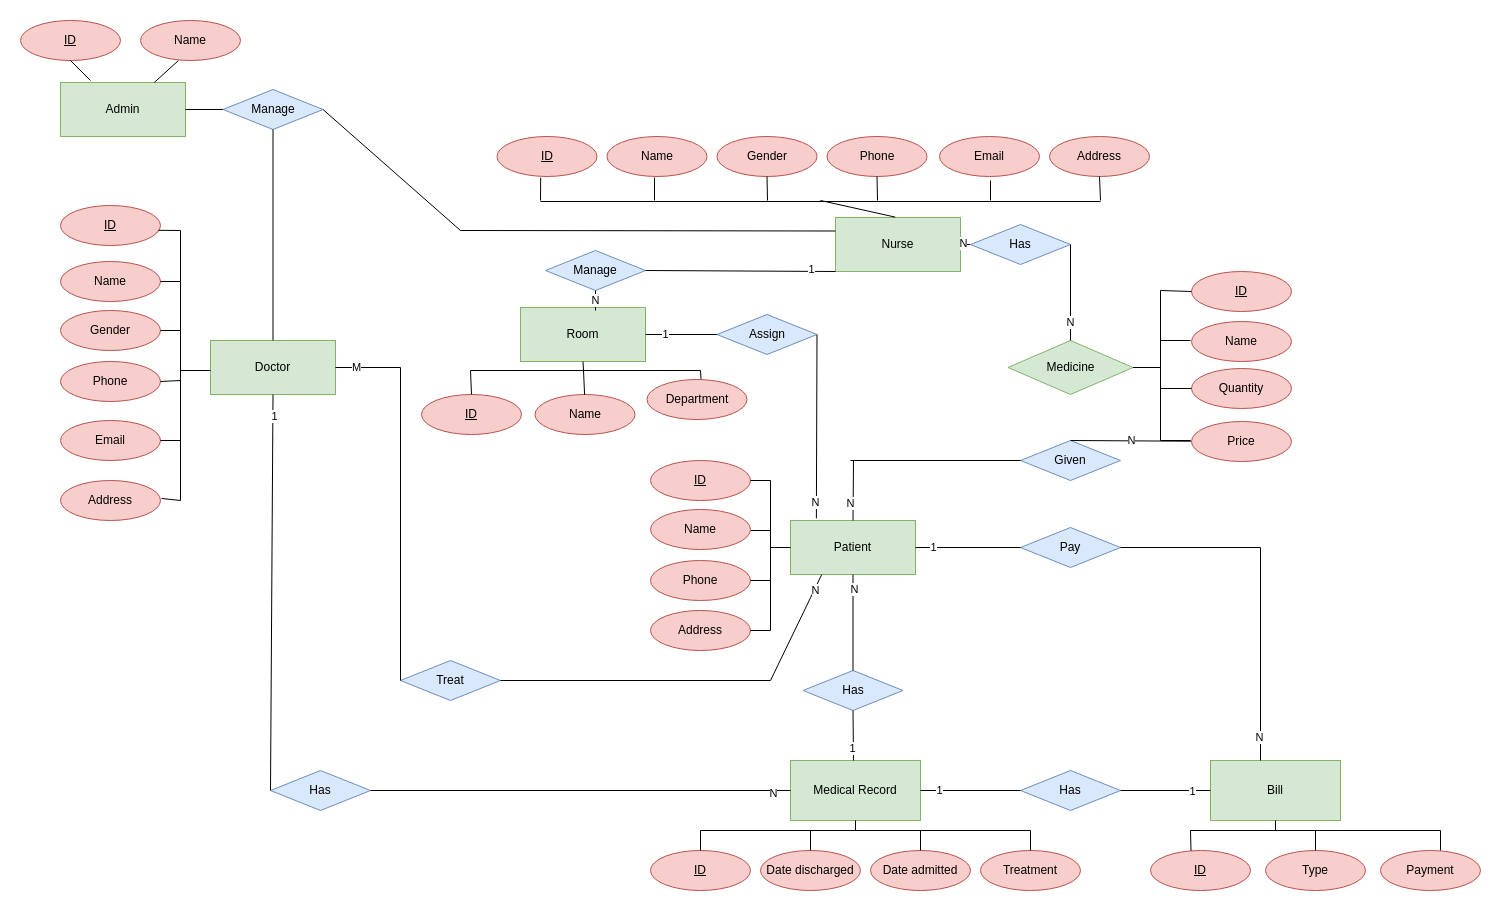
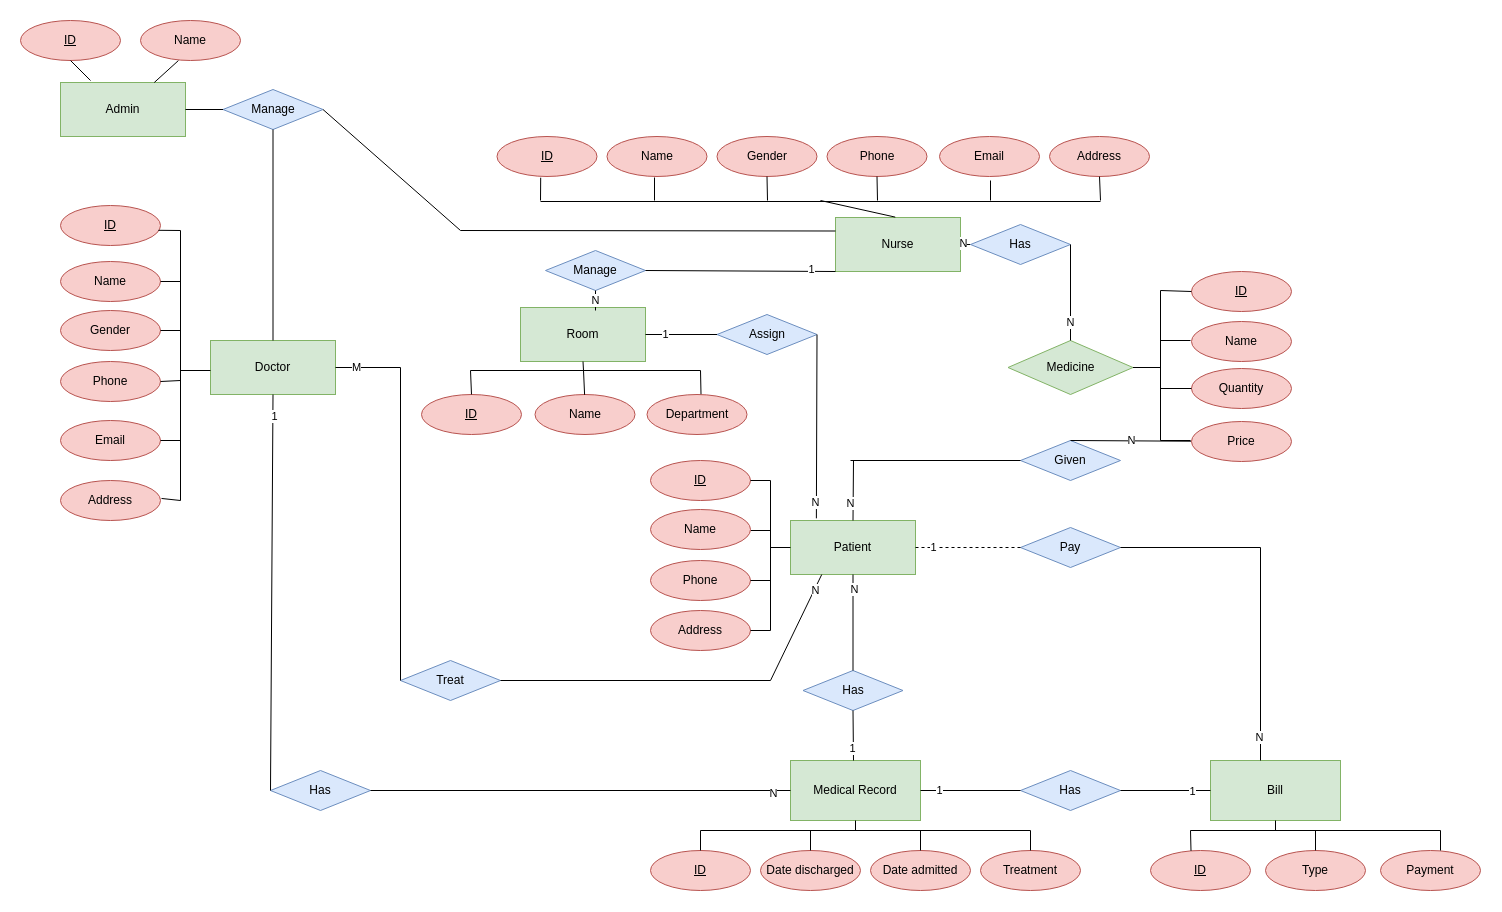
(697, 400) -> (697, 415)
(967, 548) -> (967, 548)
